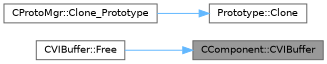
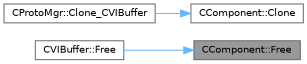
(81, 13) -> (80, 13)
(258, 13) -> (247, 13)
(258, 50) -> (247, 50)
